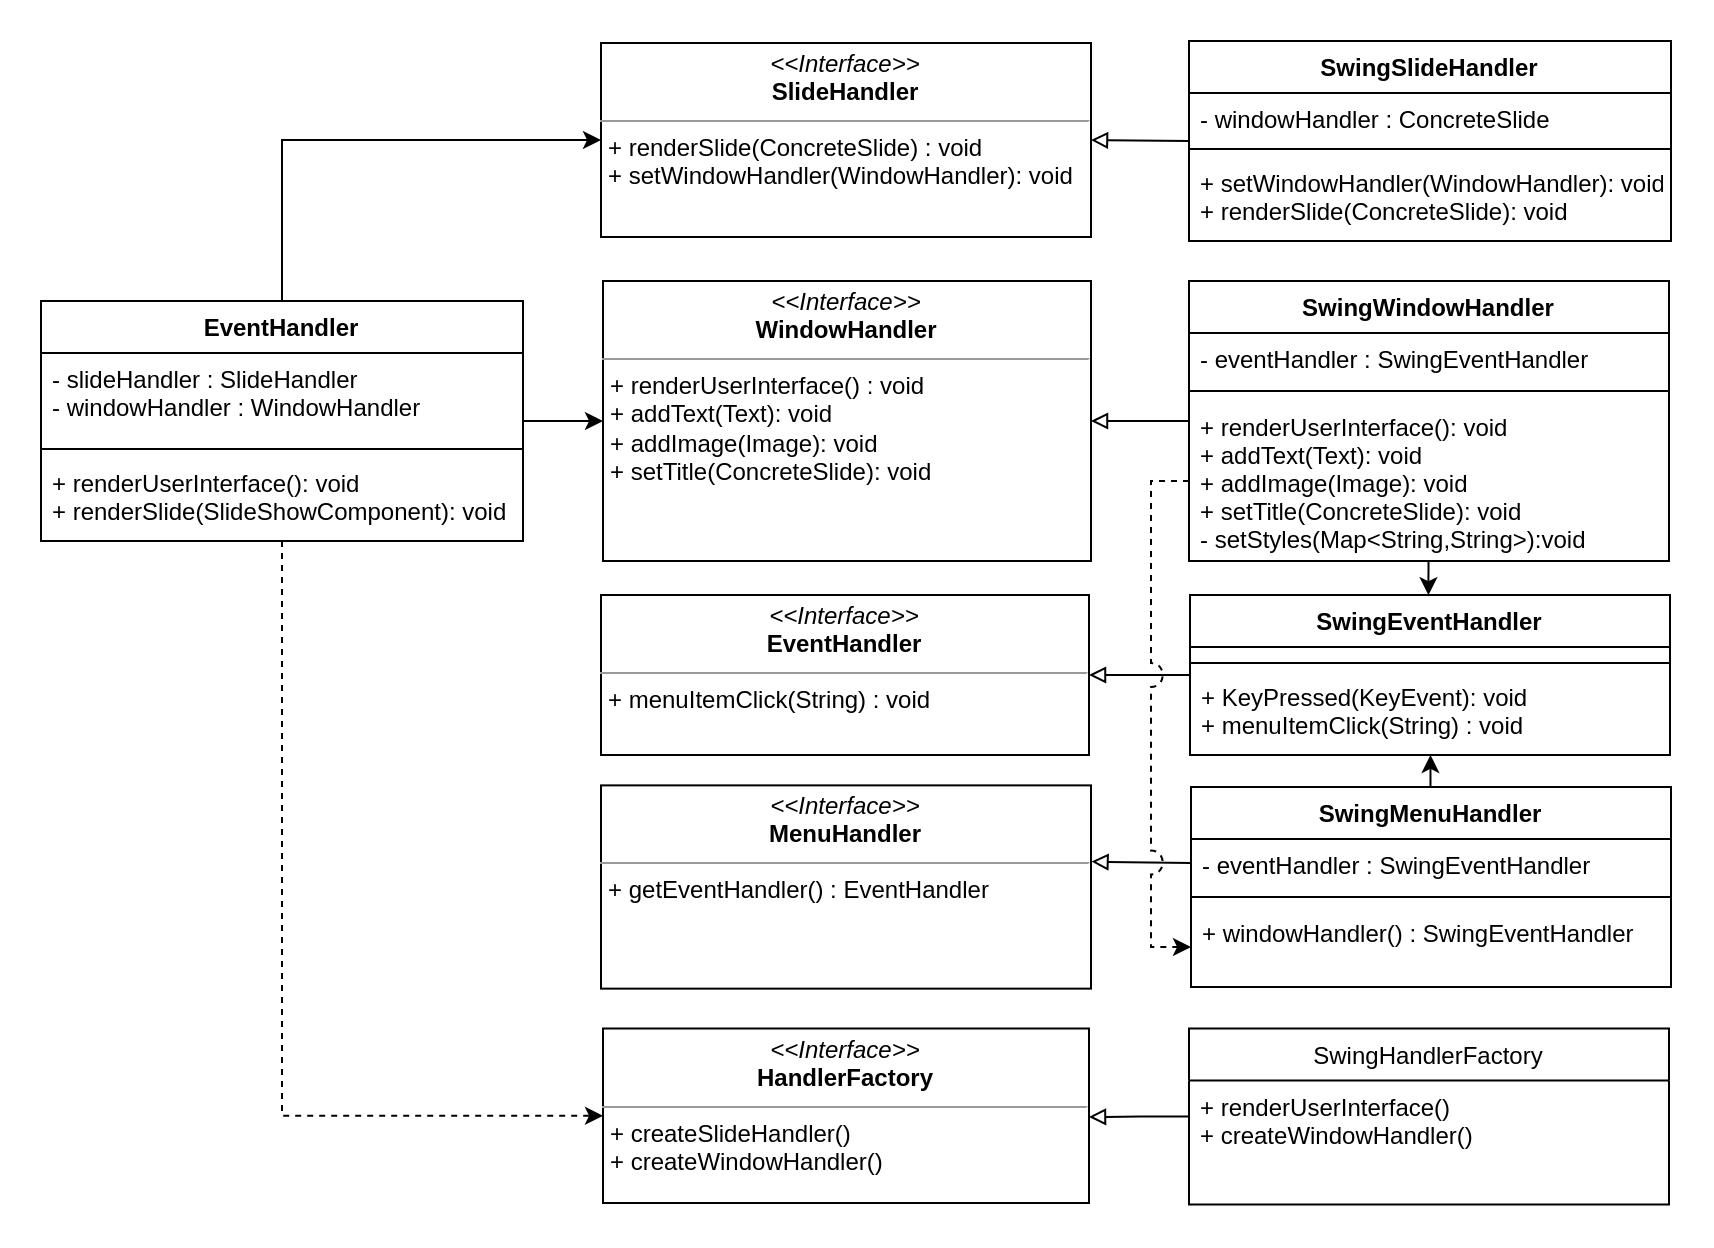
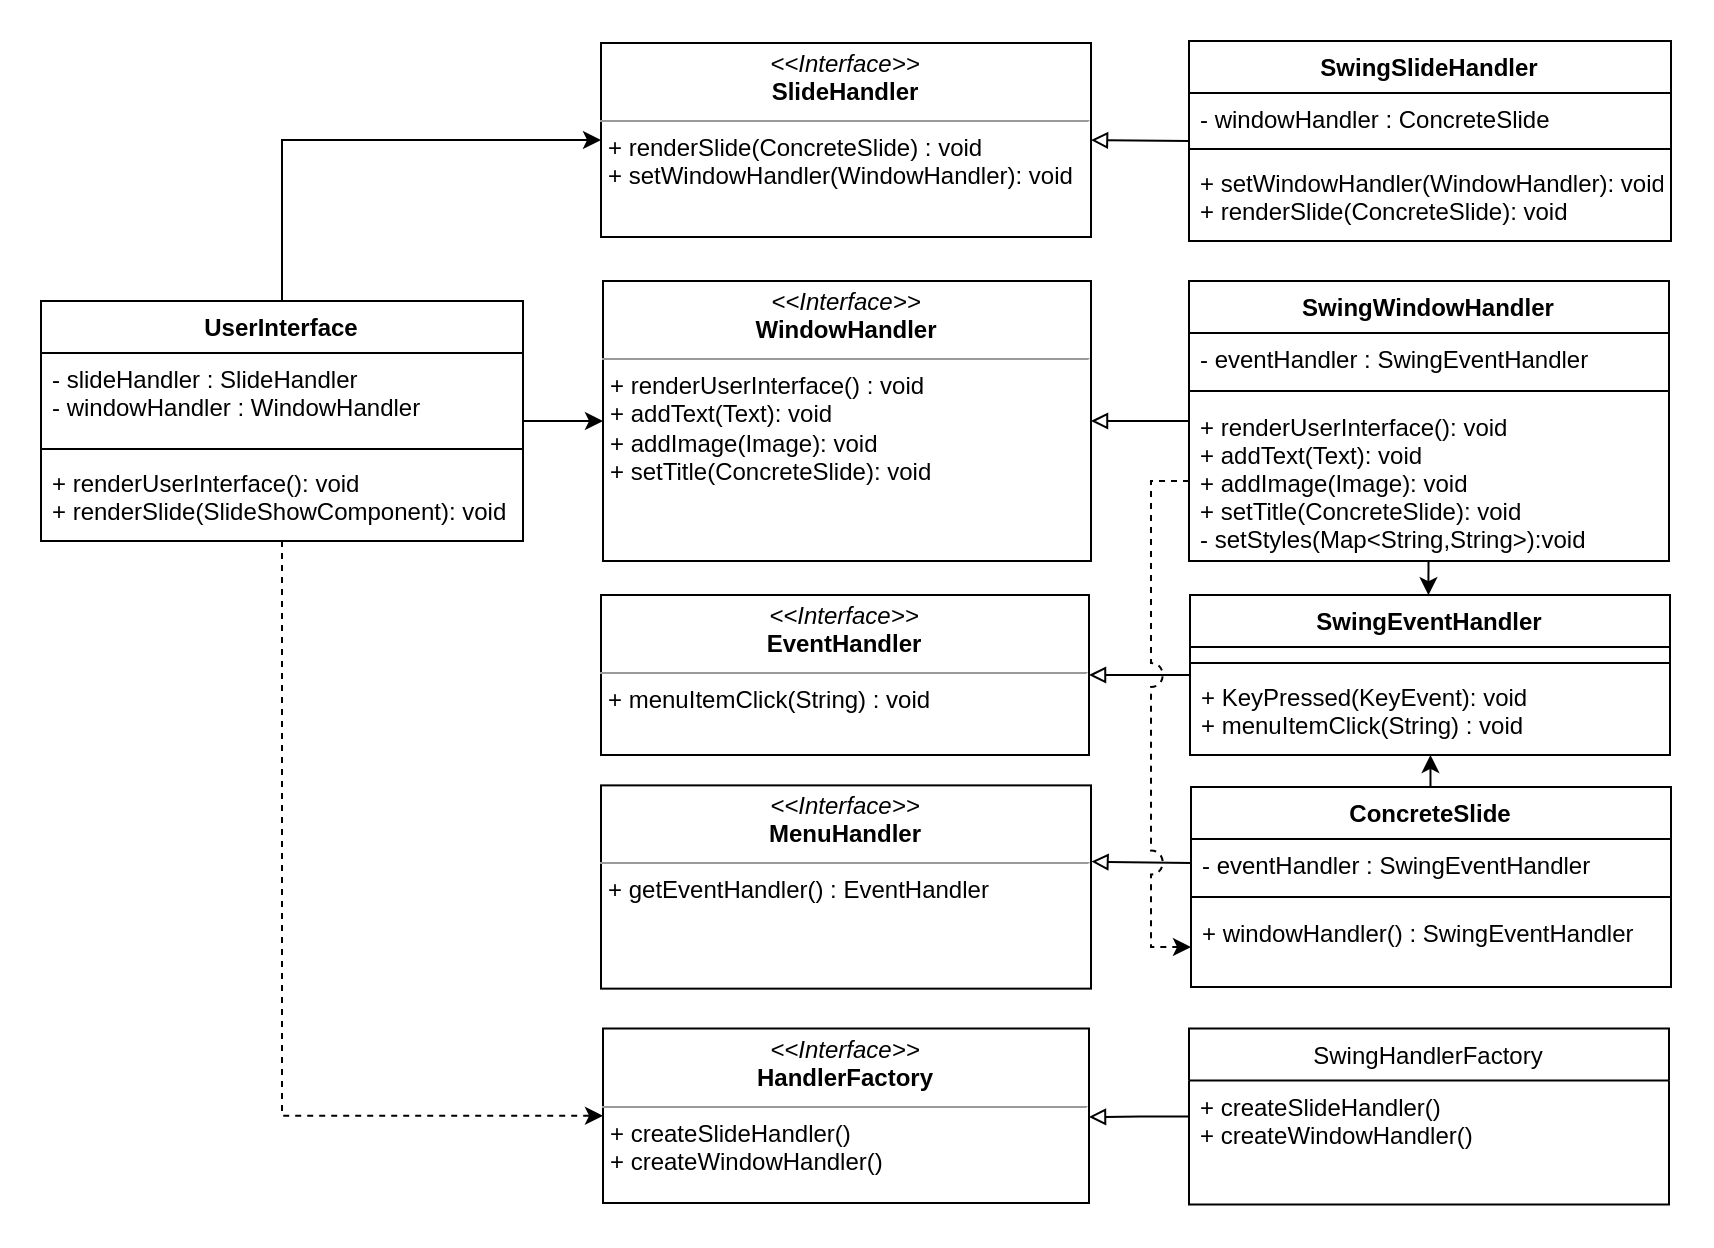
(281, 328) -> (281, 328)
(1430, 814) -> (1430, 814)
(1351, 1108) -> (1335, 1108)
